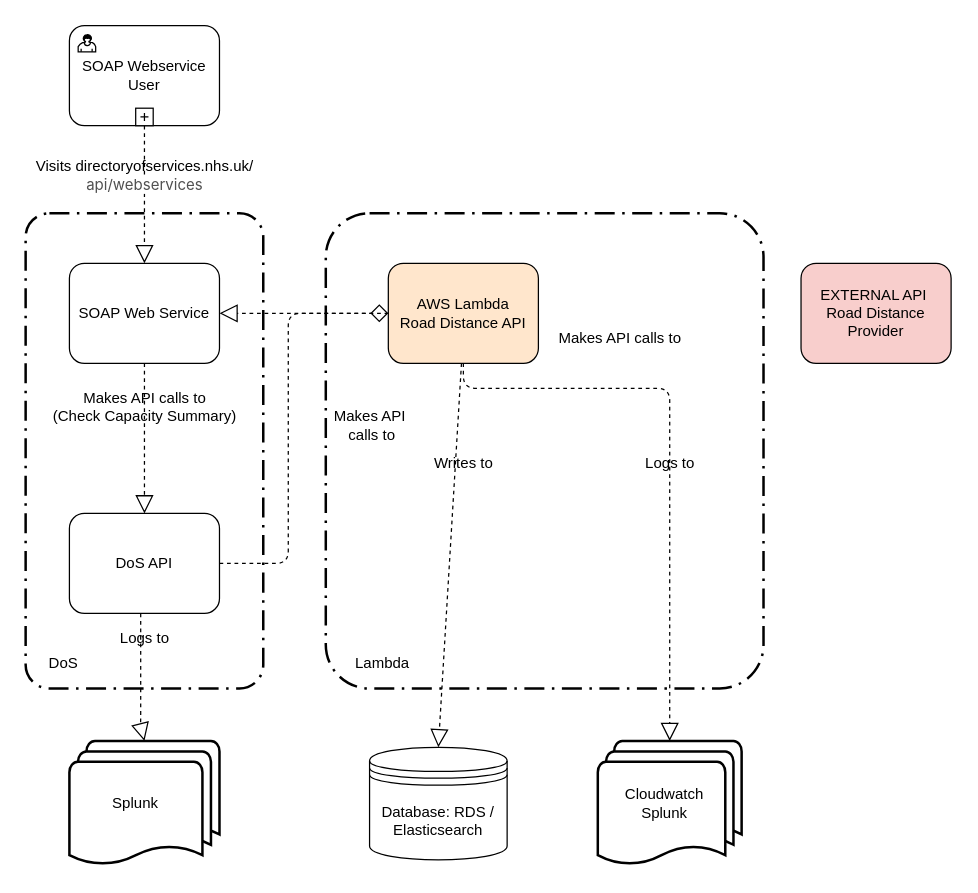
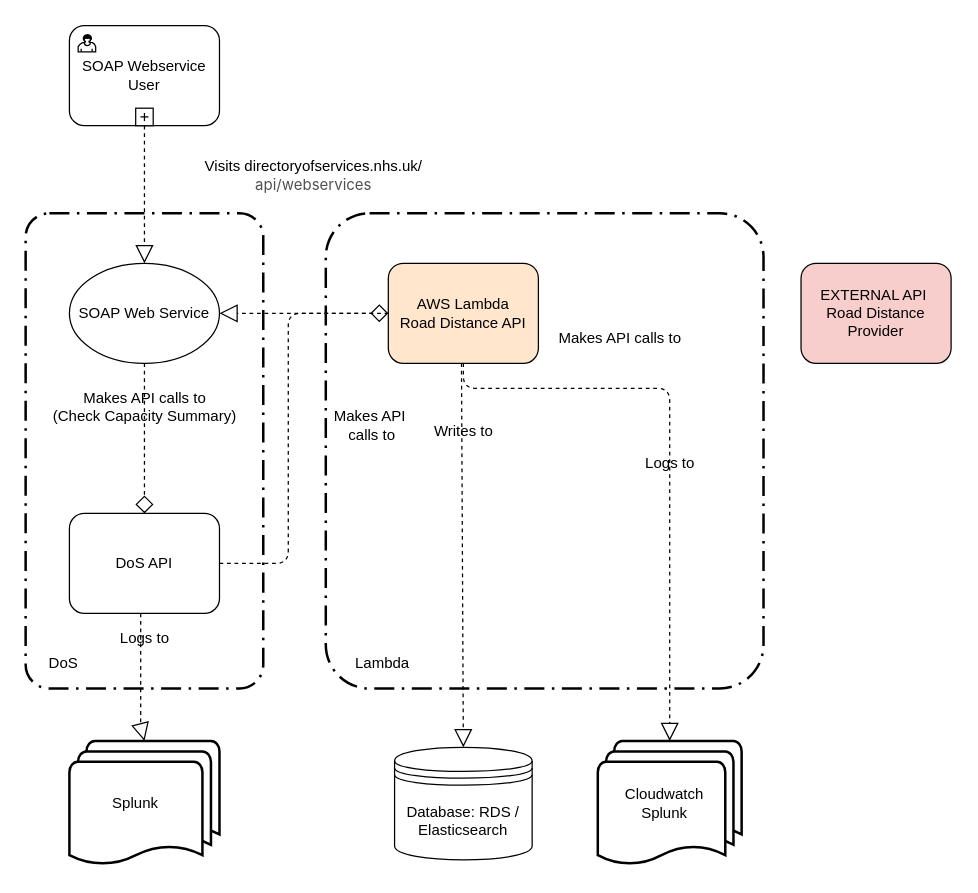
(144, 176) -> (313, 176)
(144, 313) -> (144, 313)
(463, 463) -> (463, 432)
(144, 494) -> (144, 494)
(438, 803) -> (463, 803)
